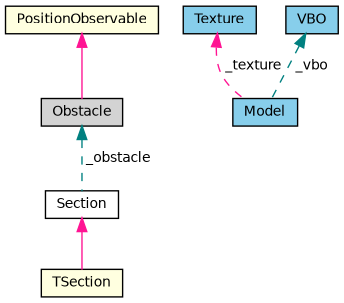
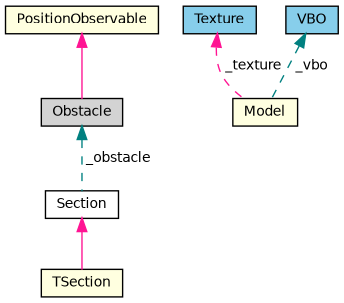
(265, 112) -> (265, 112)
